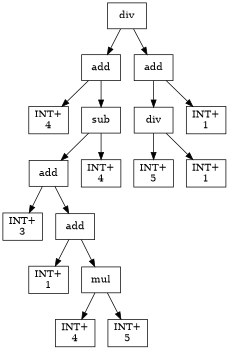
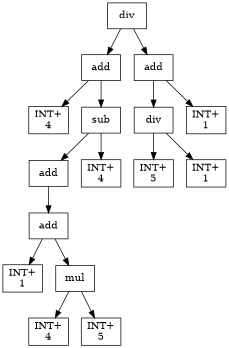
(23, 227) -> none
